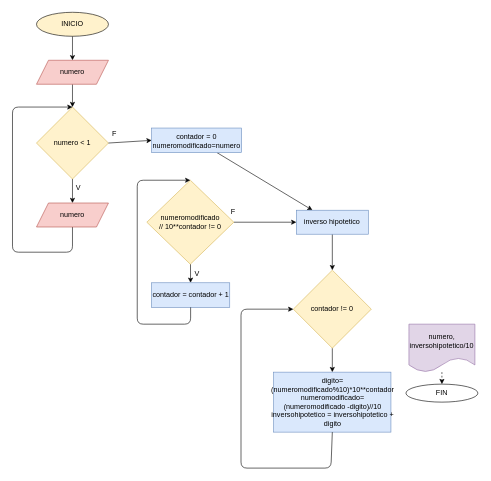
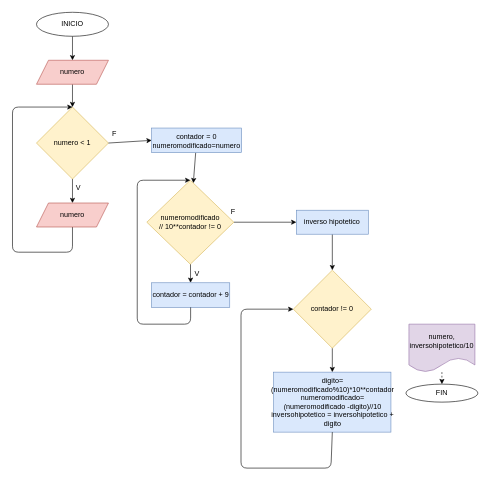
(72, 24) -> (72, 24)
(263, 180) -> (195, 166)
(191, 296) -> (191, 296)
